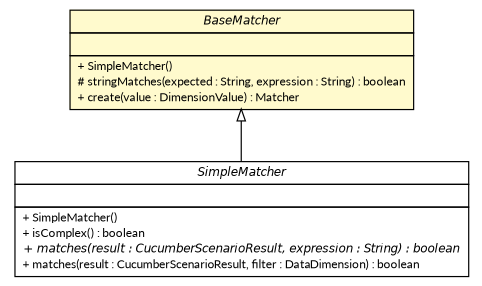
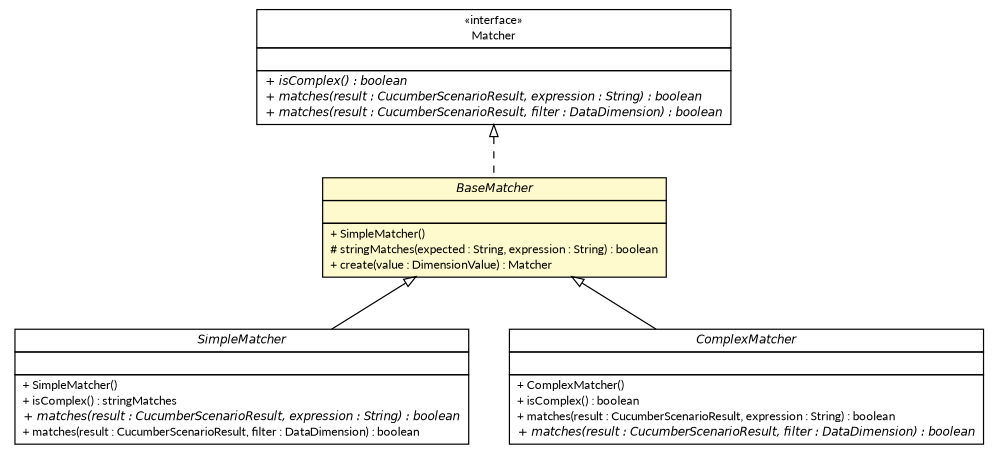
none -> (494, 67)
(84, 233) -> (100, 401)
none -> (746, 387)
